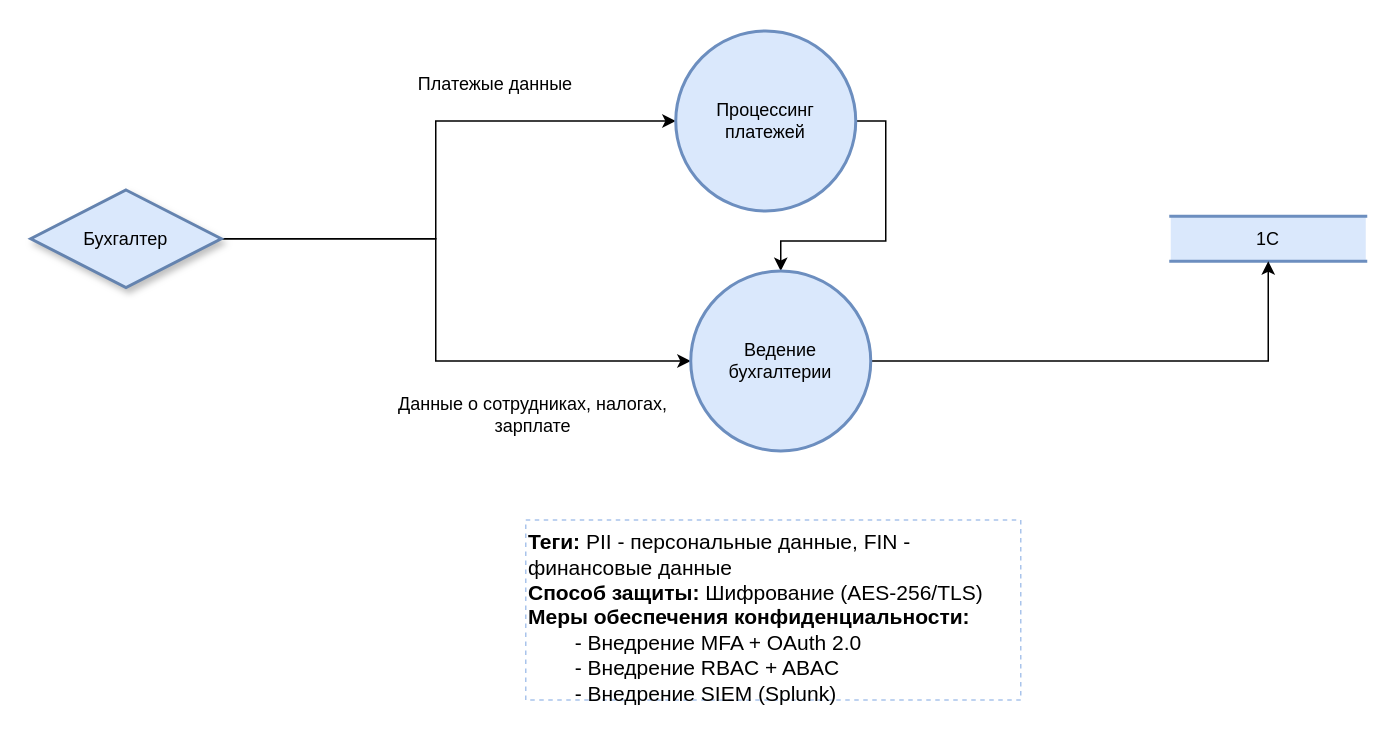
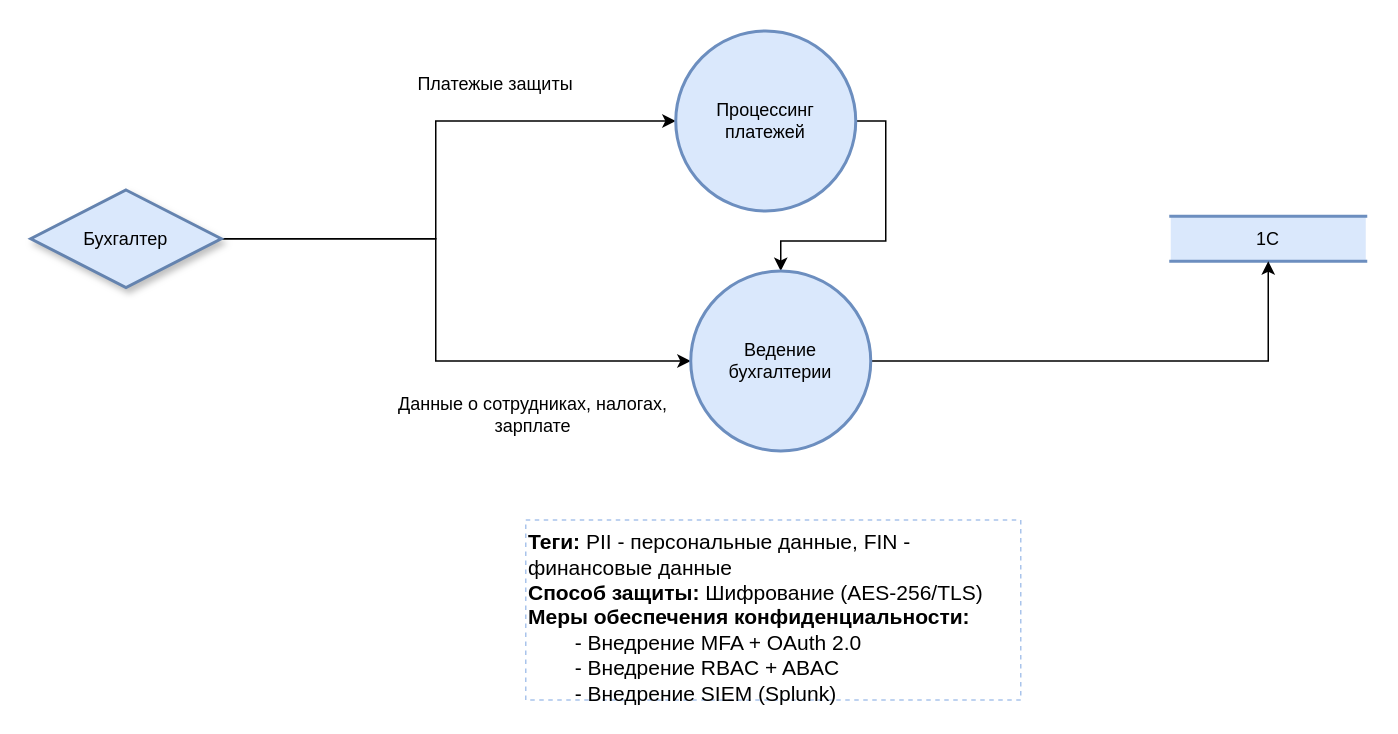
(496, 85) -> (496, 85)
